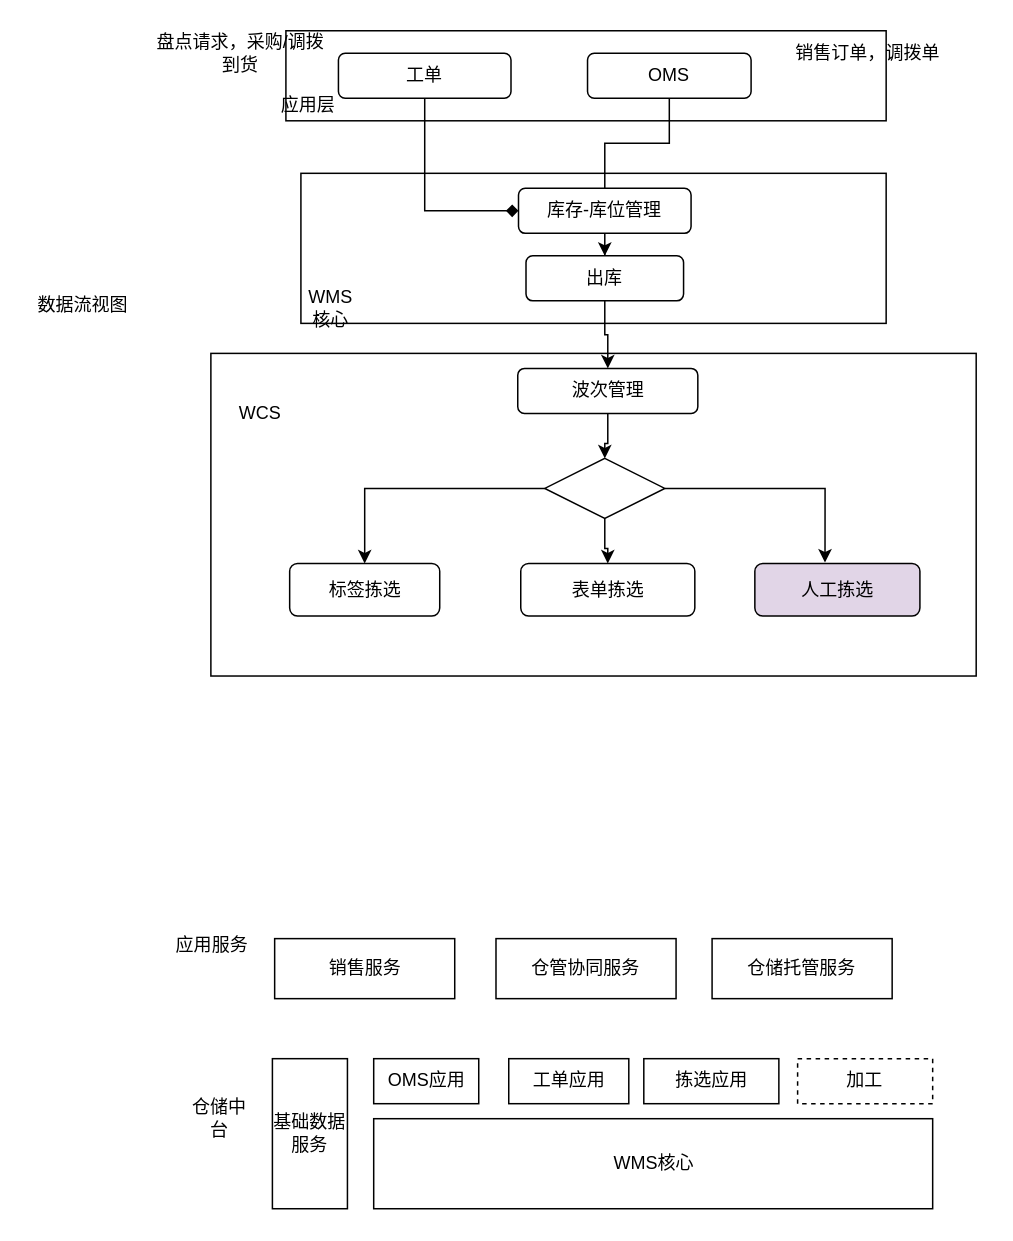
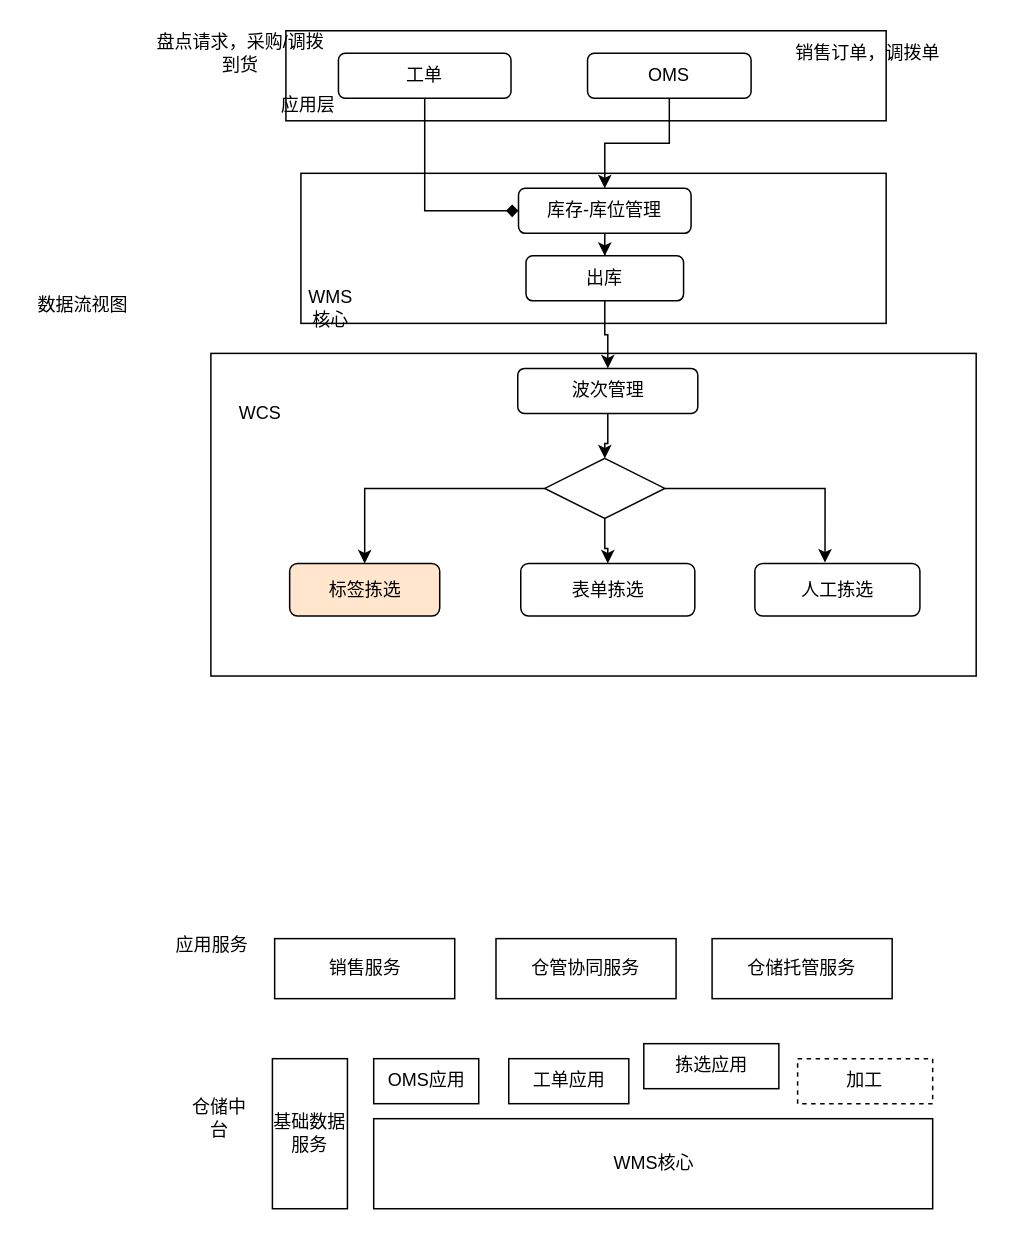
(605, 181) -> (605, 177)
(365, 590) -> (365, 590)
(837, 590) -> (837, 590)
(711, 1081) -> (711, 1066)
